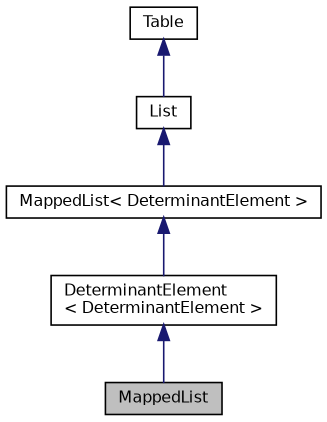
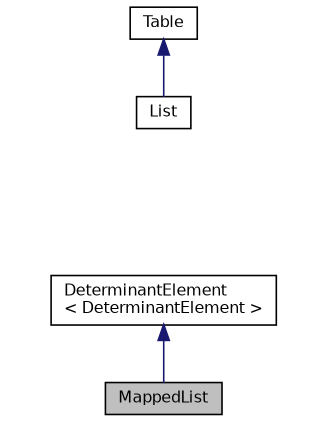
(164, 202) -> none
